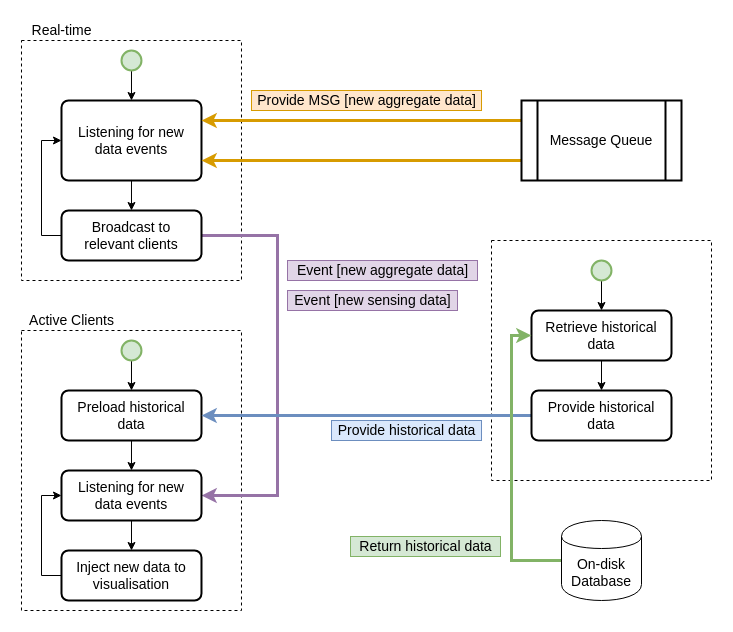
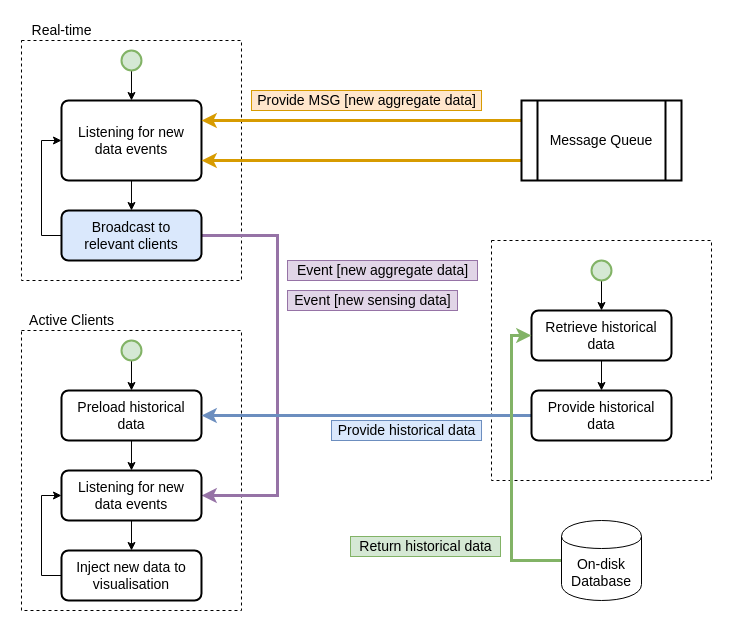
(131, 236) -> (131, 236)
